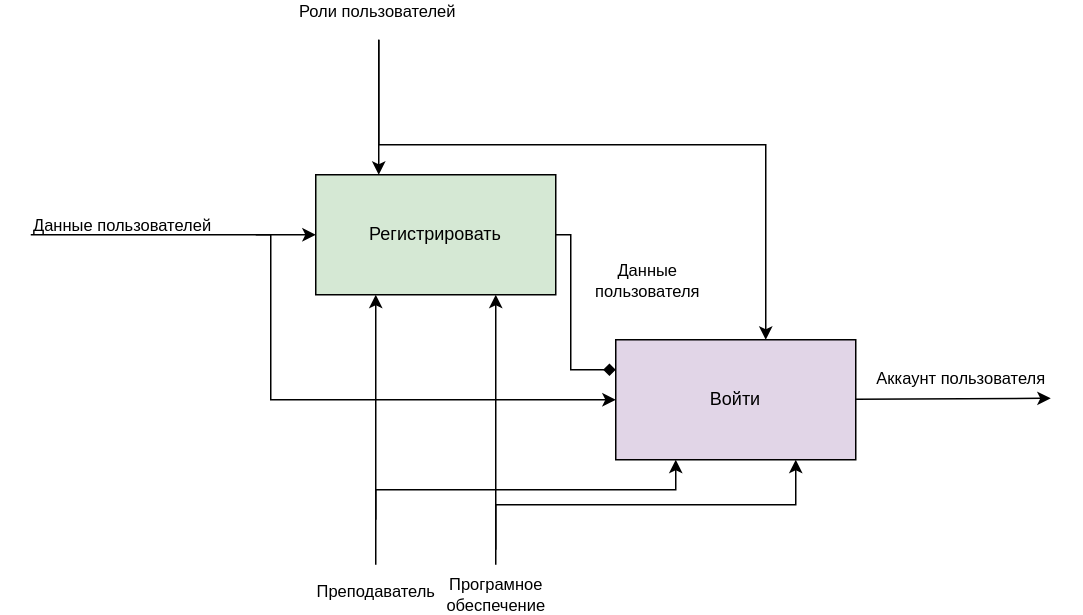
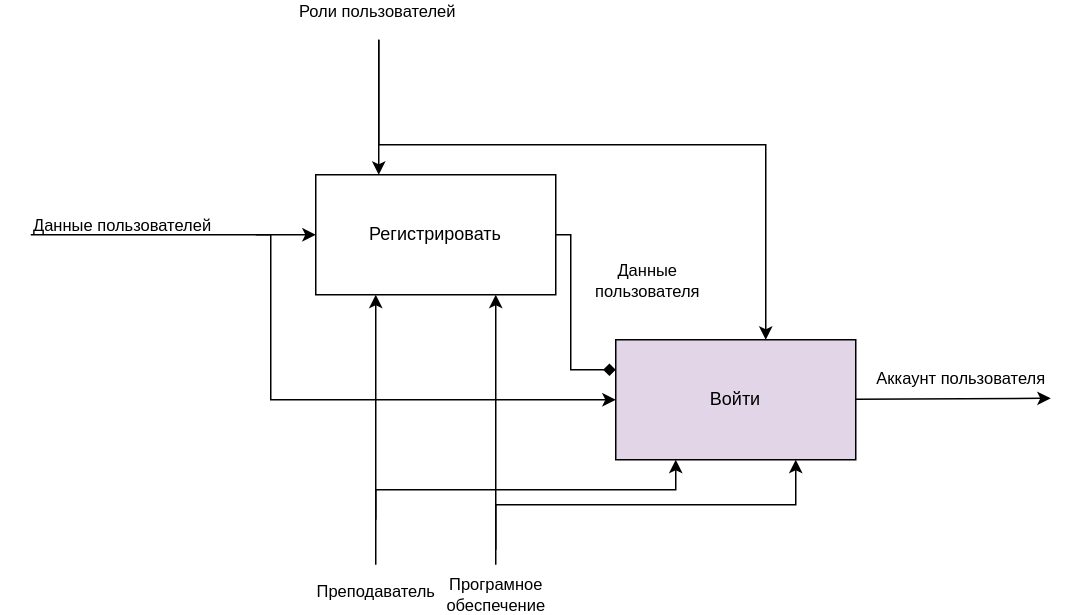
(436, 235) -> (436, 235)
